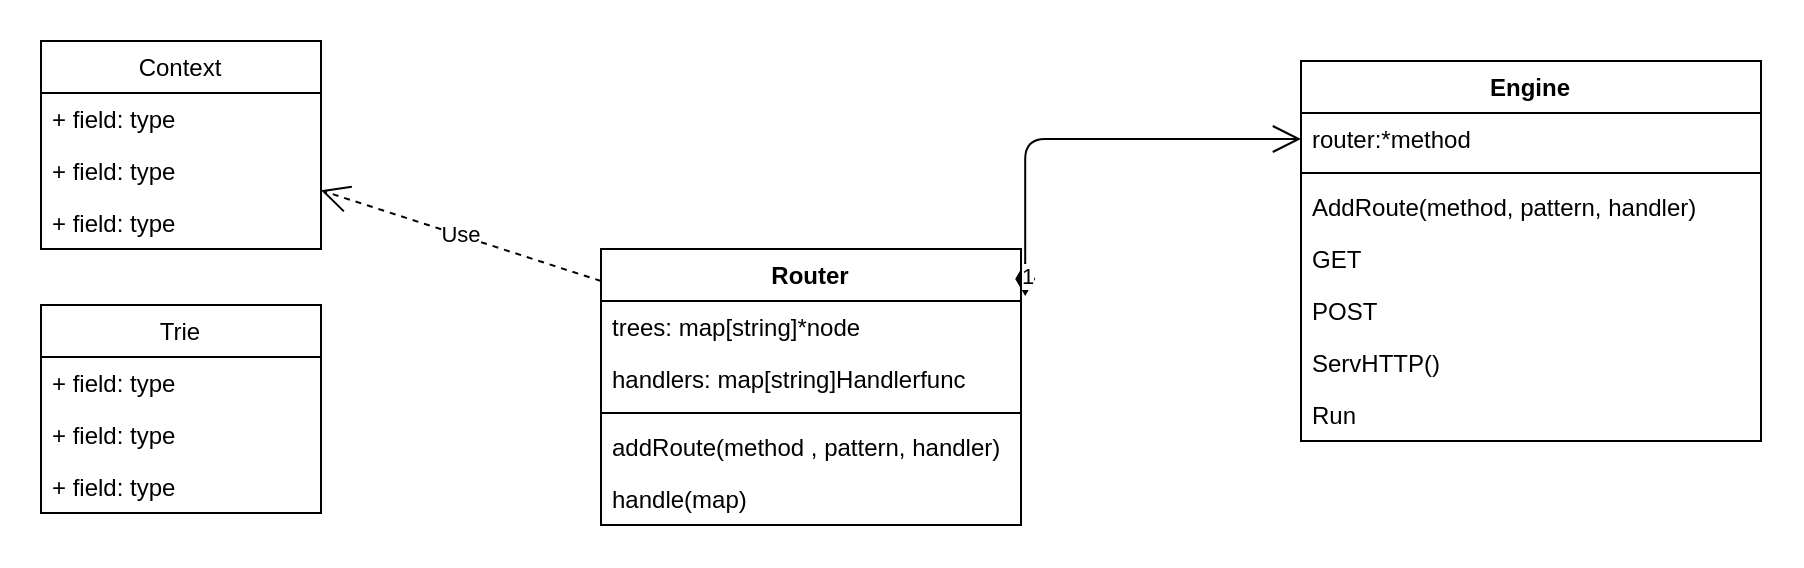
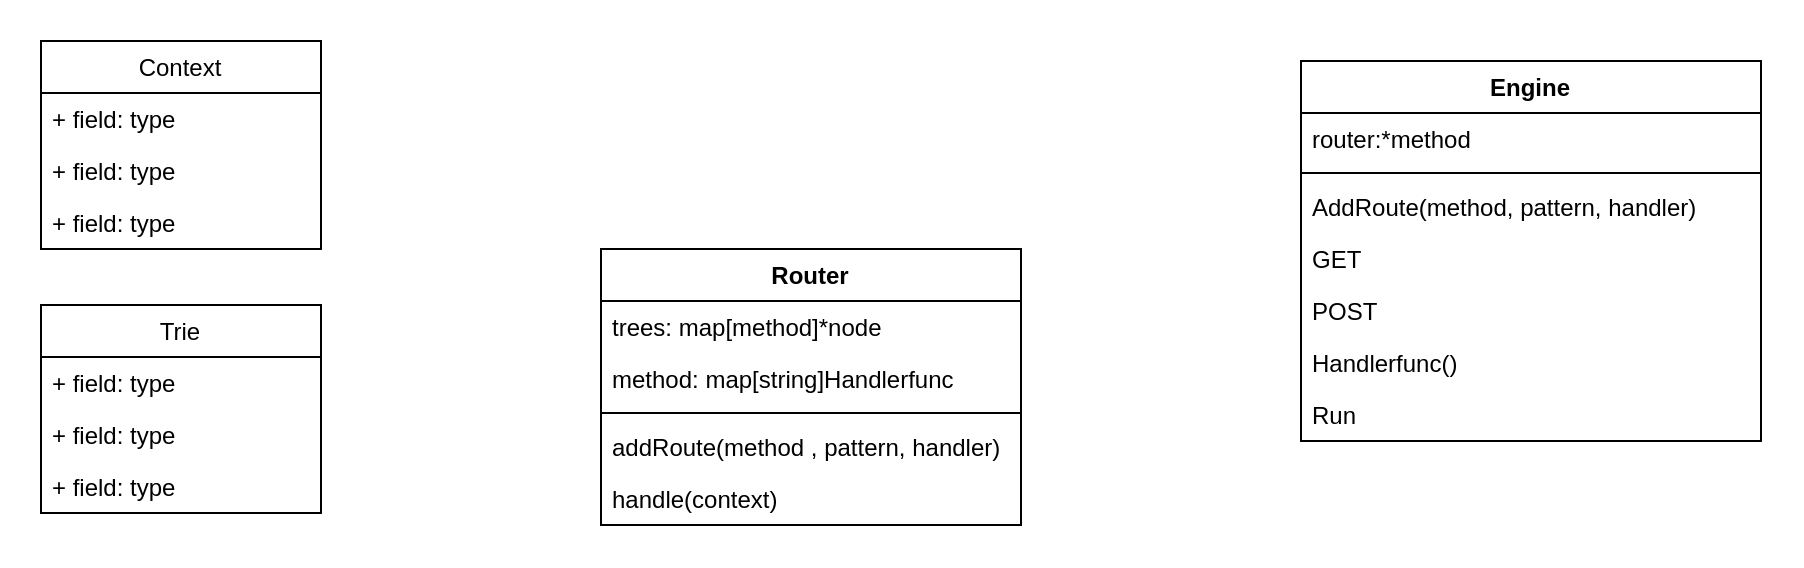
(1105, 139) -> none
(464, 237) -> none
(757, 328) -> (760, 328)
(1379, 364) -> (1396, 364)
(811, 380) -> (801, 380)
(683, 500) -> (710, 500)
